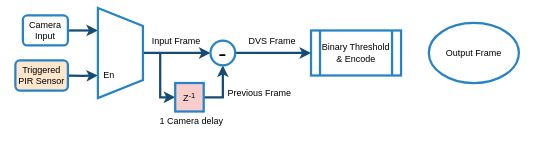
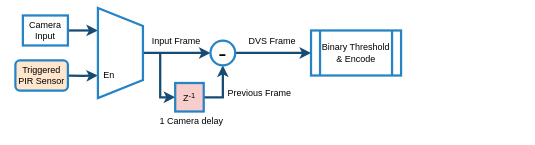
(45, 30) -> (45, 30)
(474, 53) -> none
